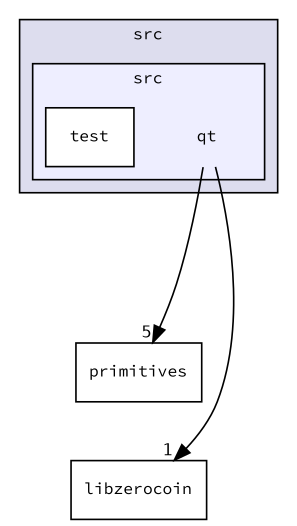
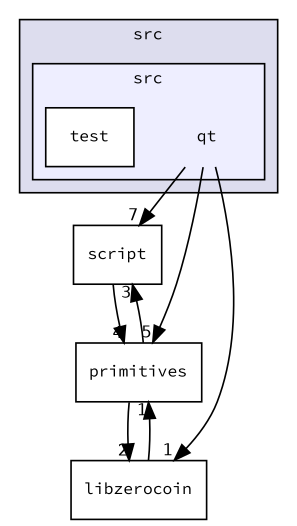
none -> (118, 255)
none -> (128, 423)
none -> (150, 440)
